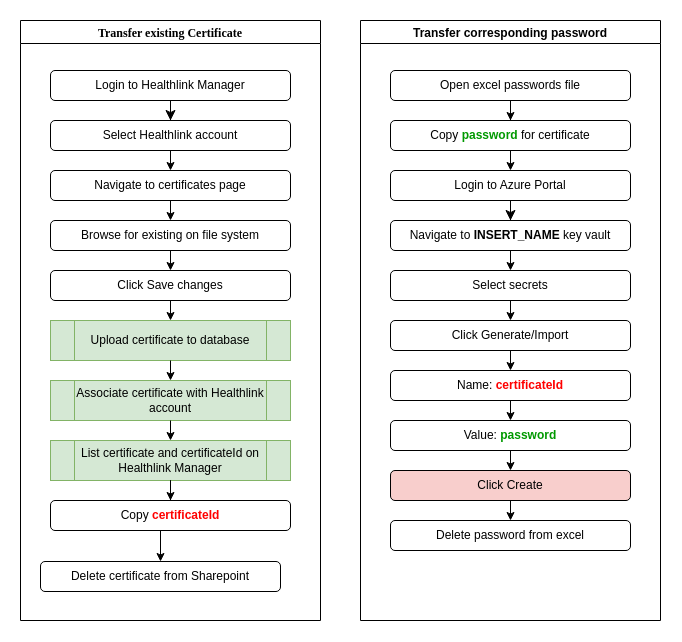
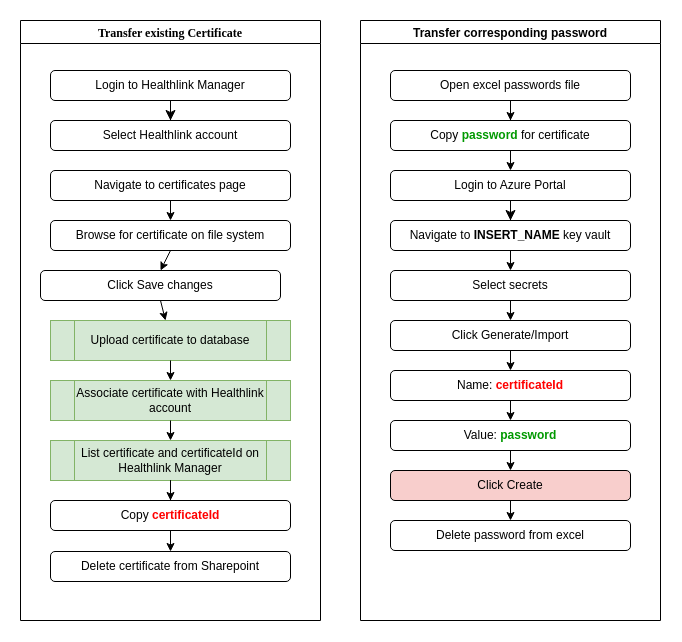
(171, 157) -> none
(171, 236) -> (171, 236)
(171, 286) -> (161, 286)
(161, 577) -> (171, 567)
